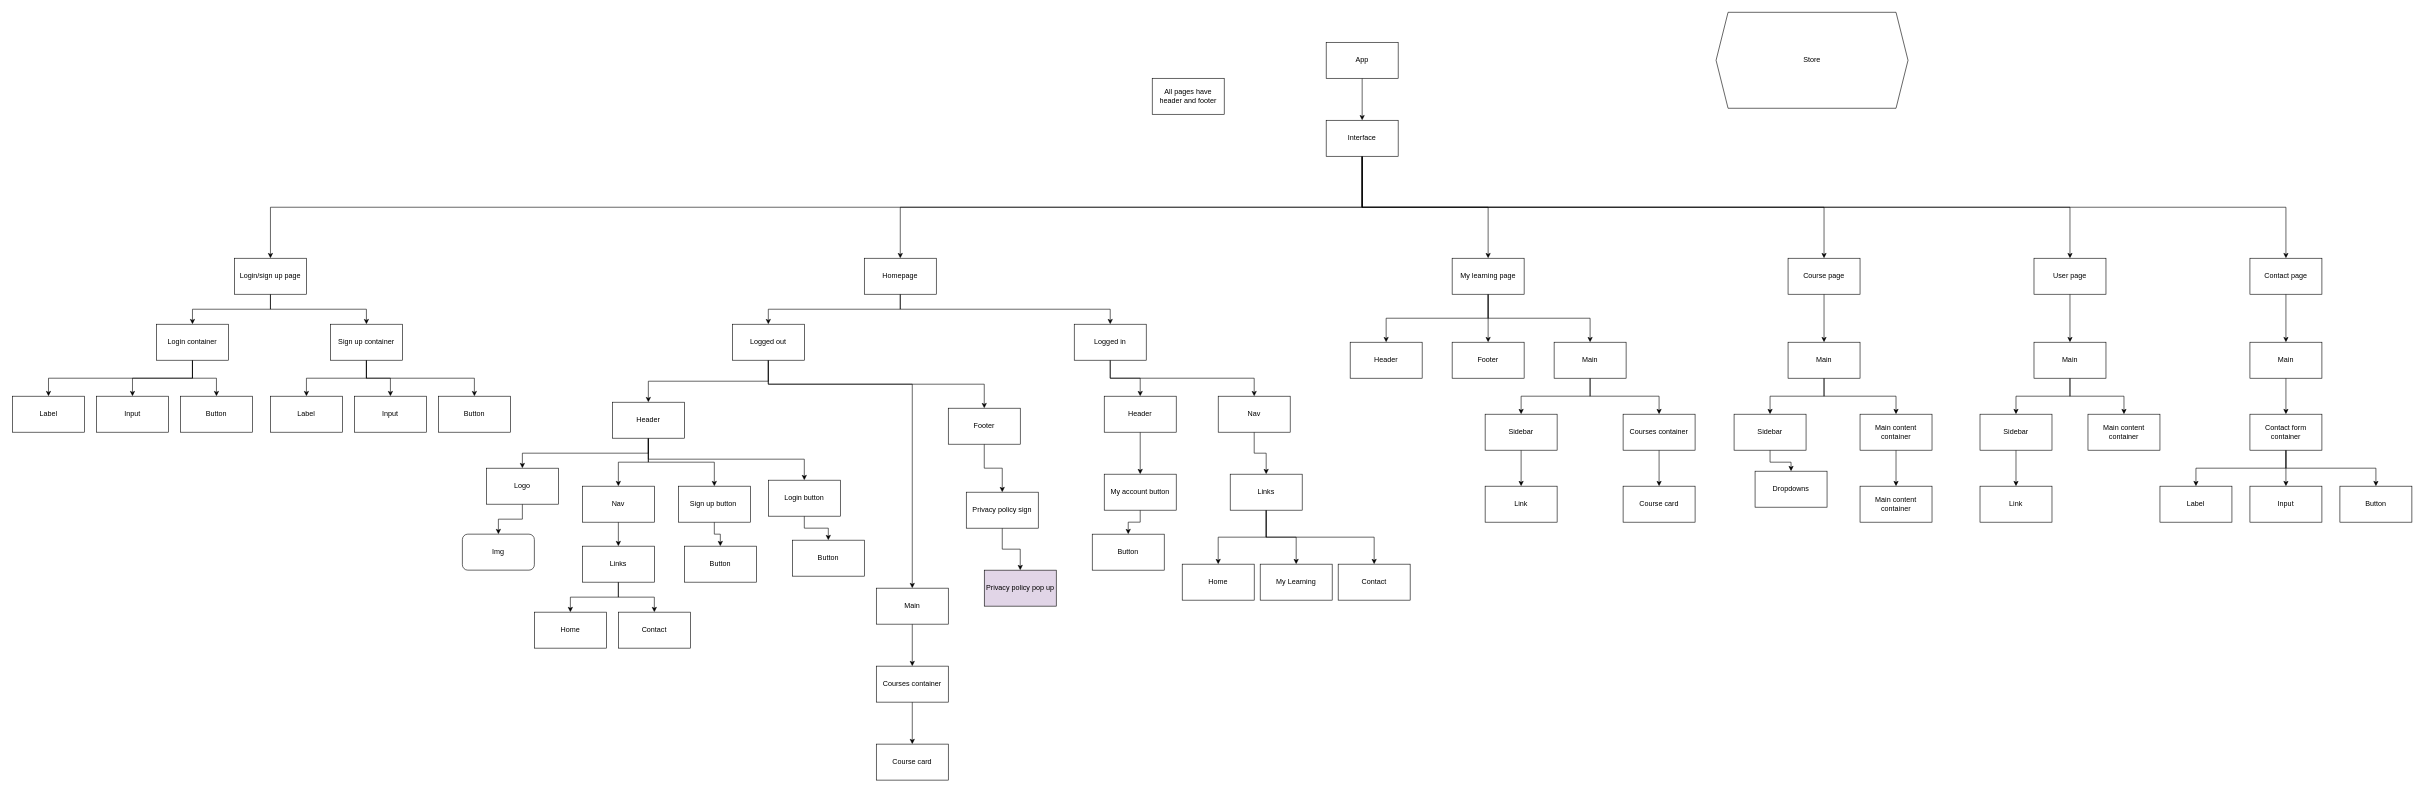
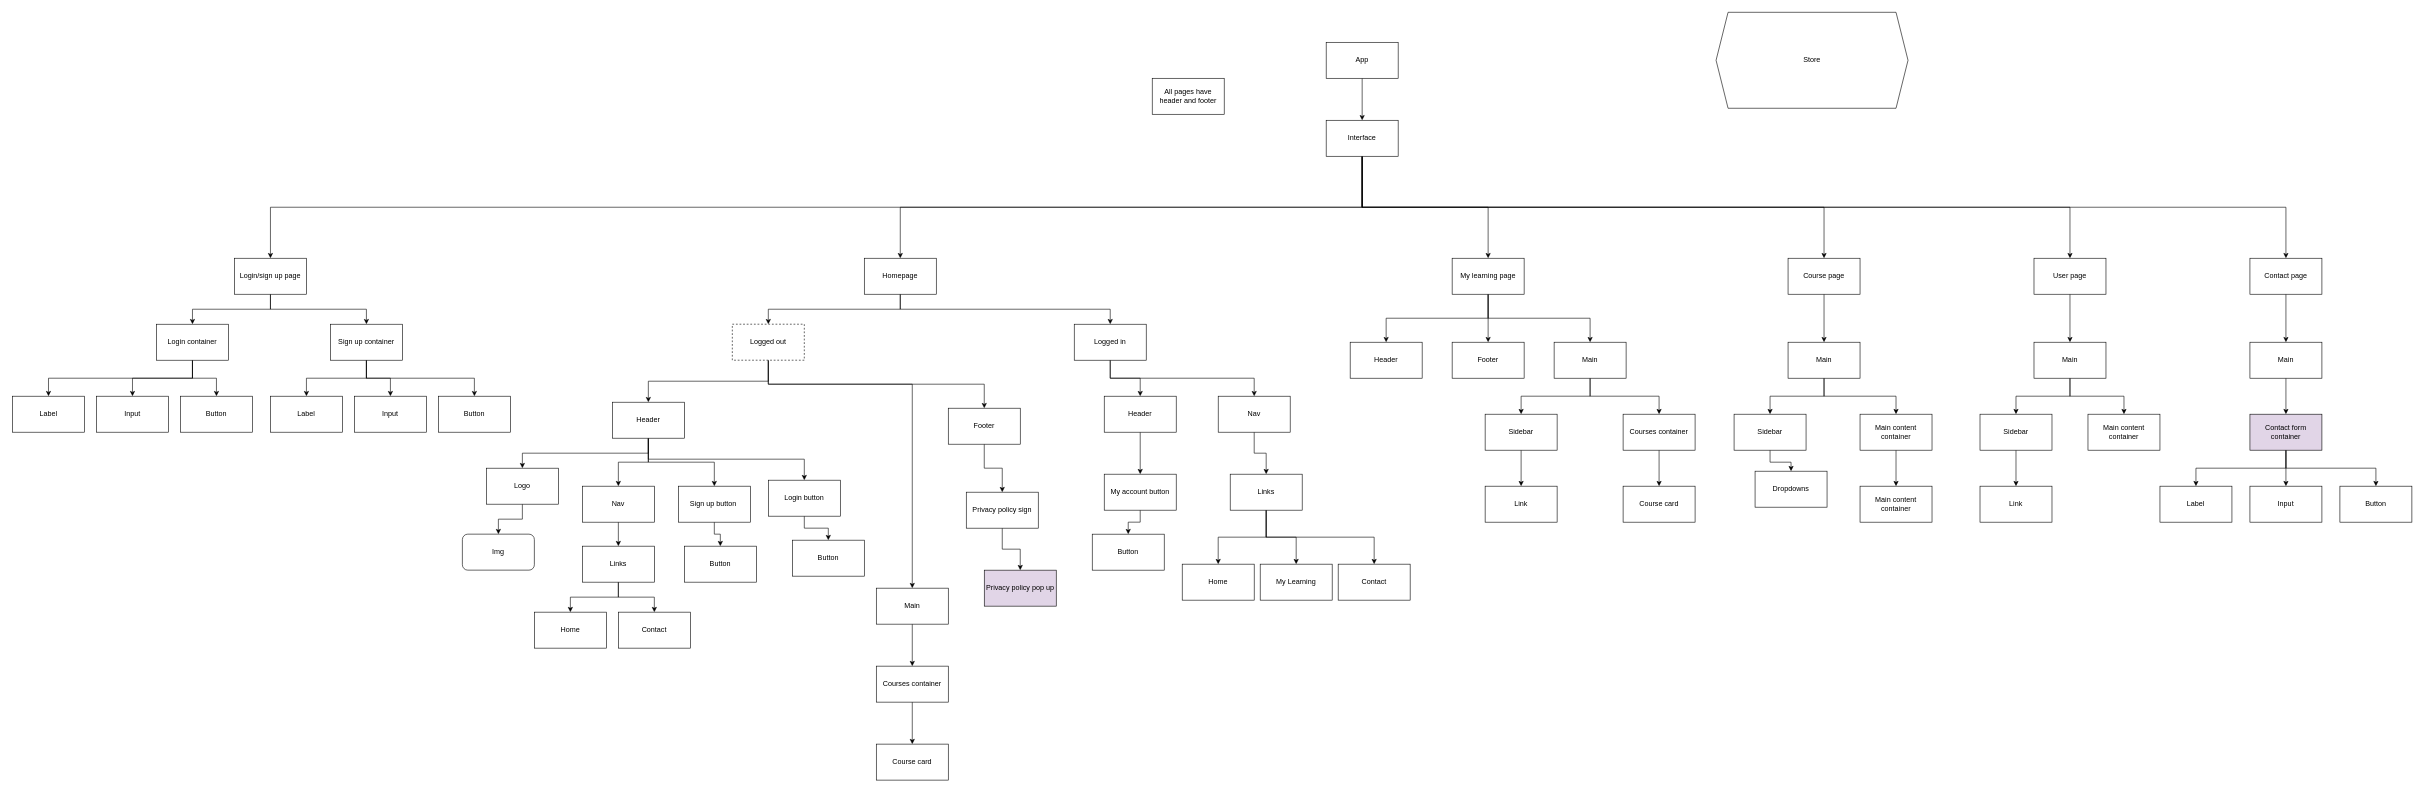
(768, 342) -> (768, 342)
(2286, 432) -> (2286, 432)
